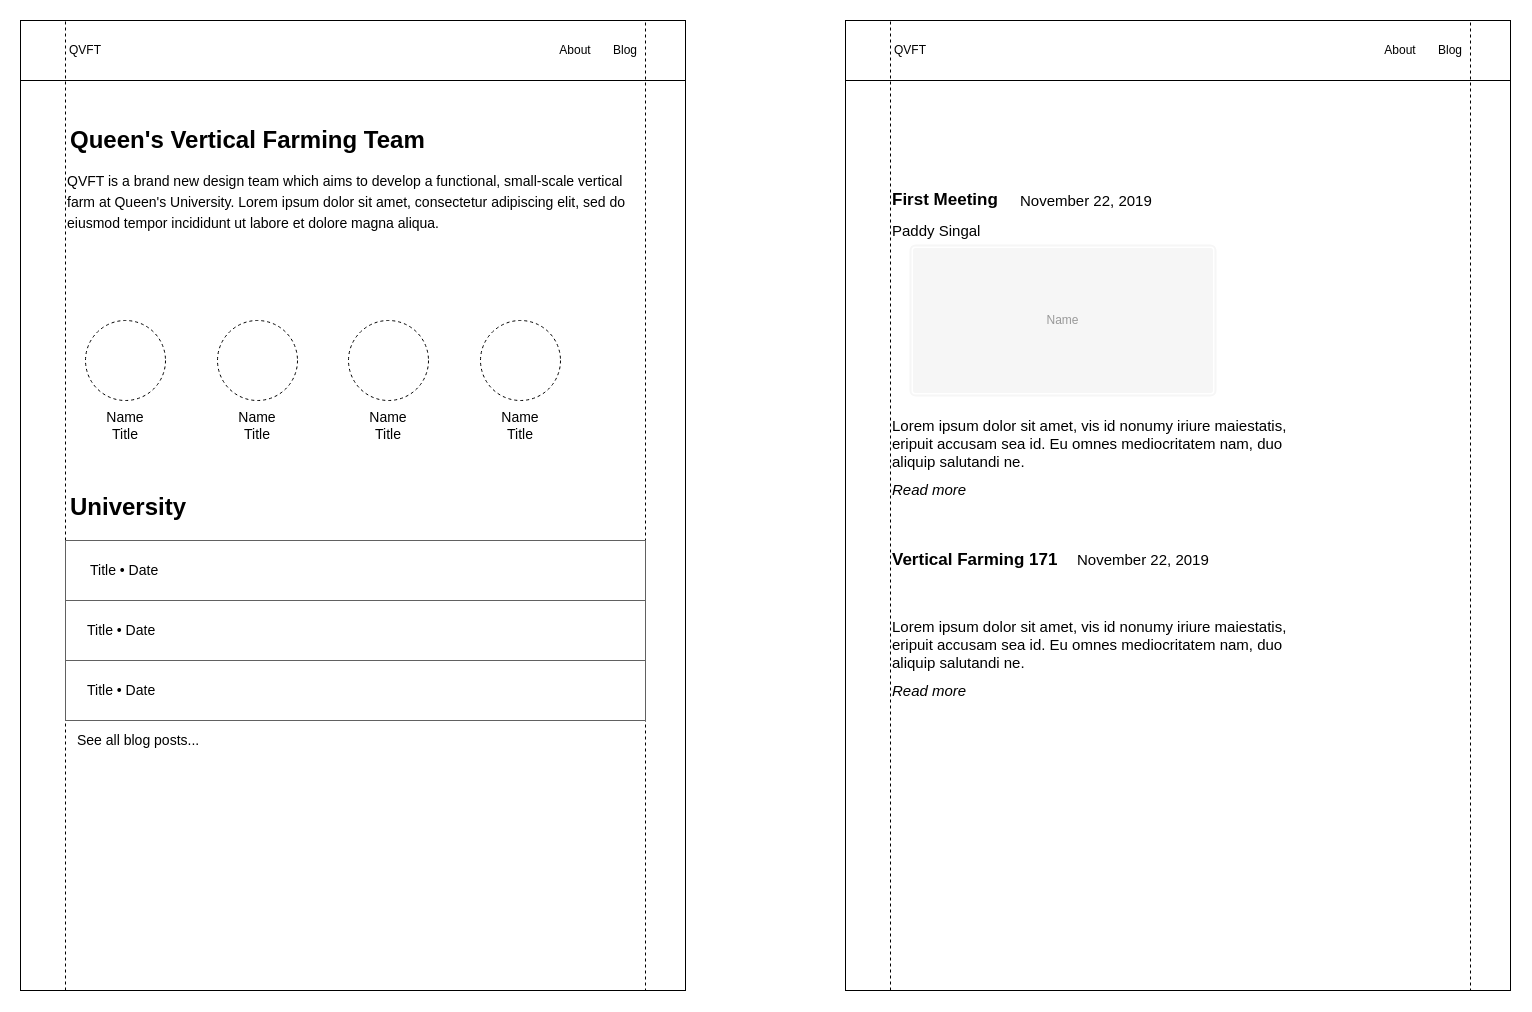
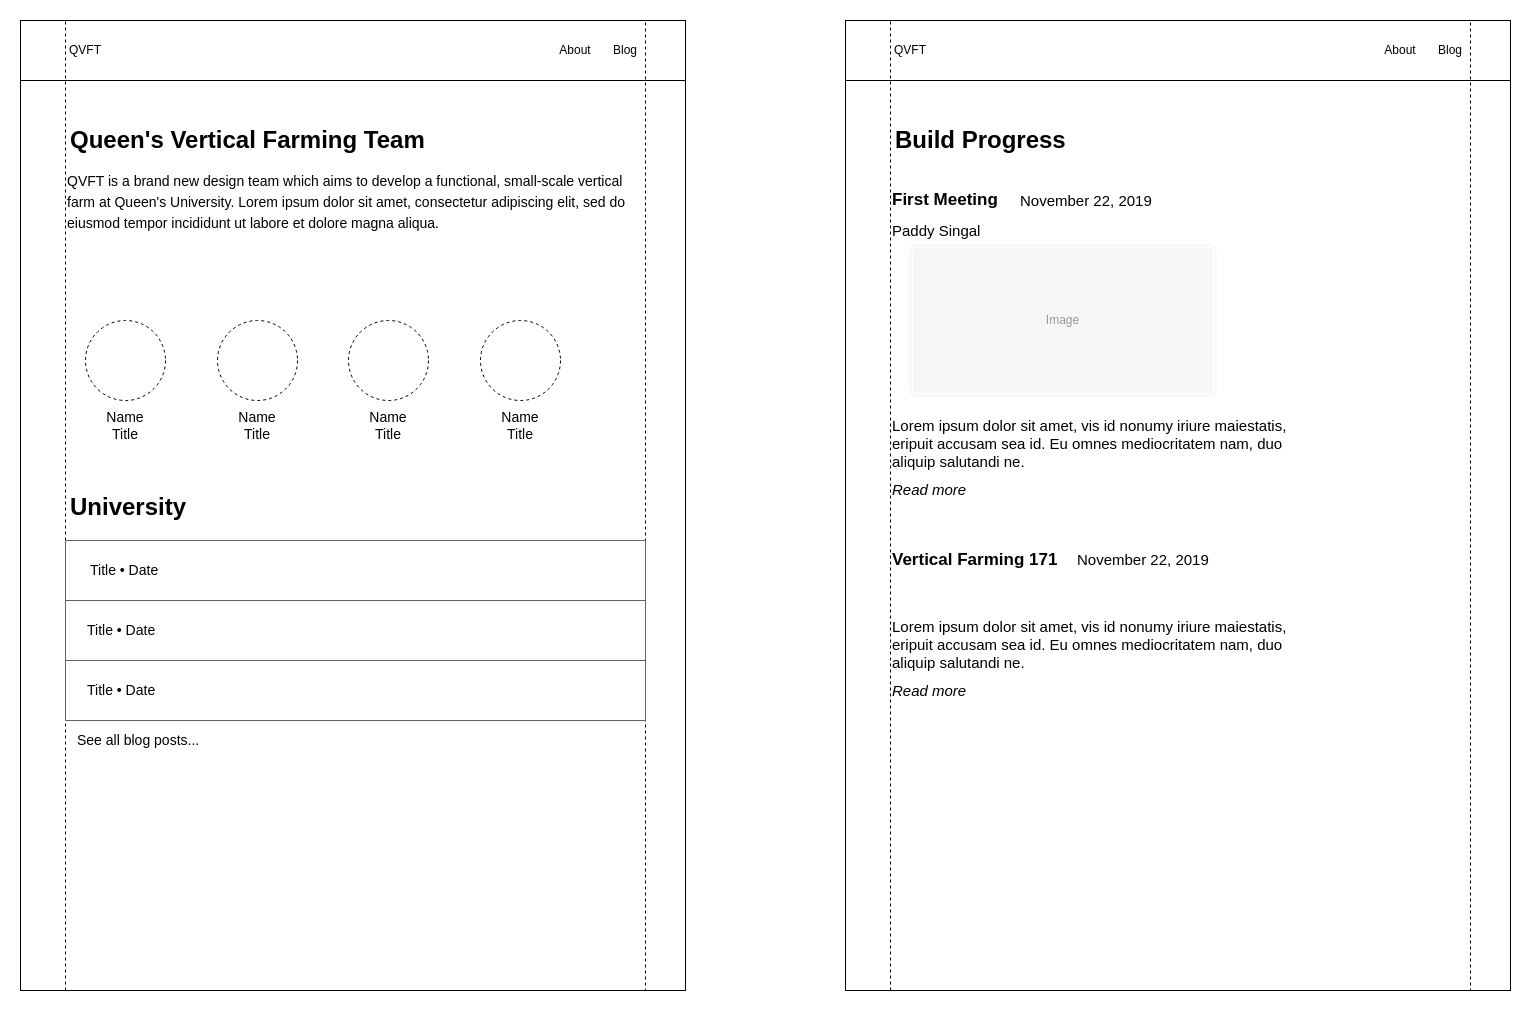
none -> (1181, 141)
(1063, 321) -> (1063, 321)
